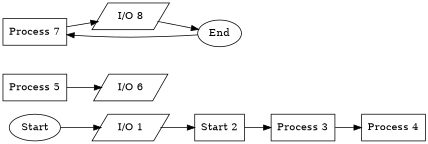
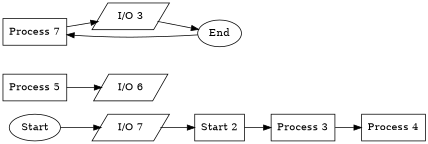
(131, 16) -> (131, 16)
(131, 128) -> (131, 128)
